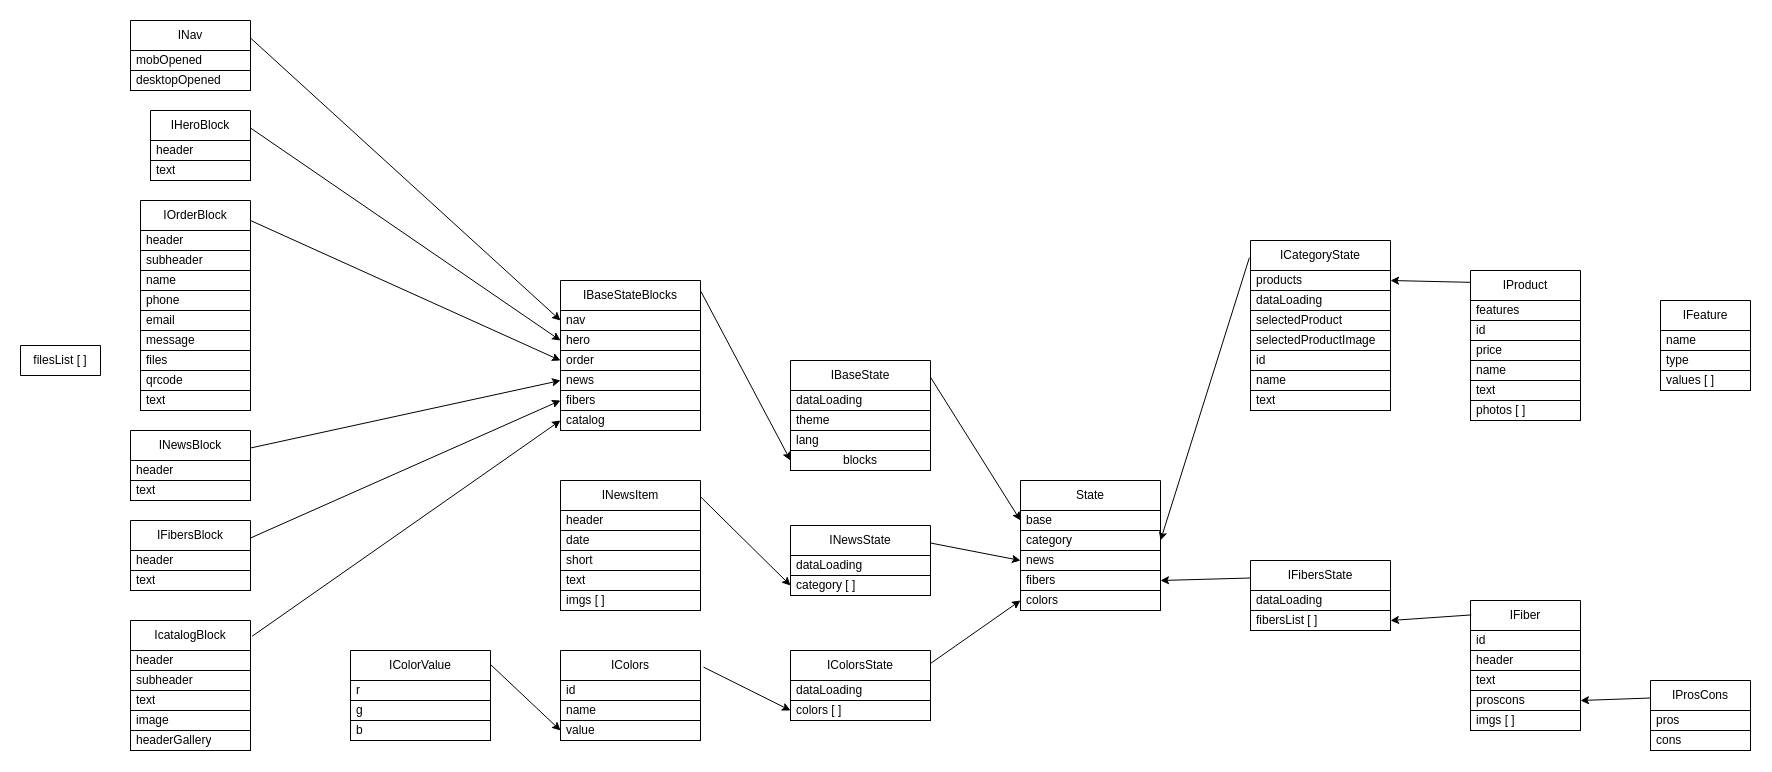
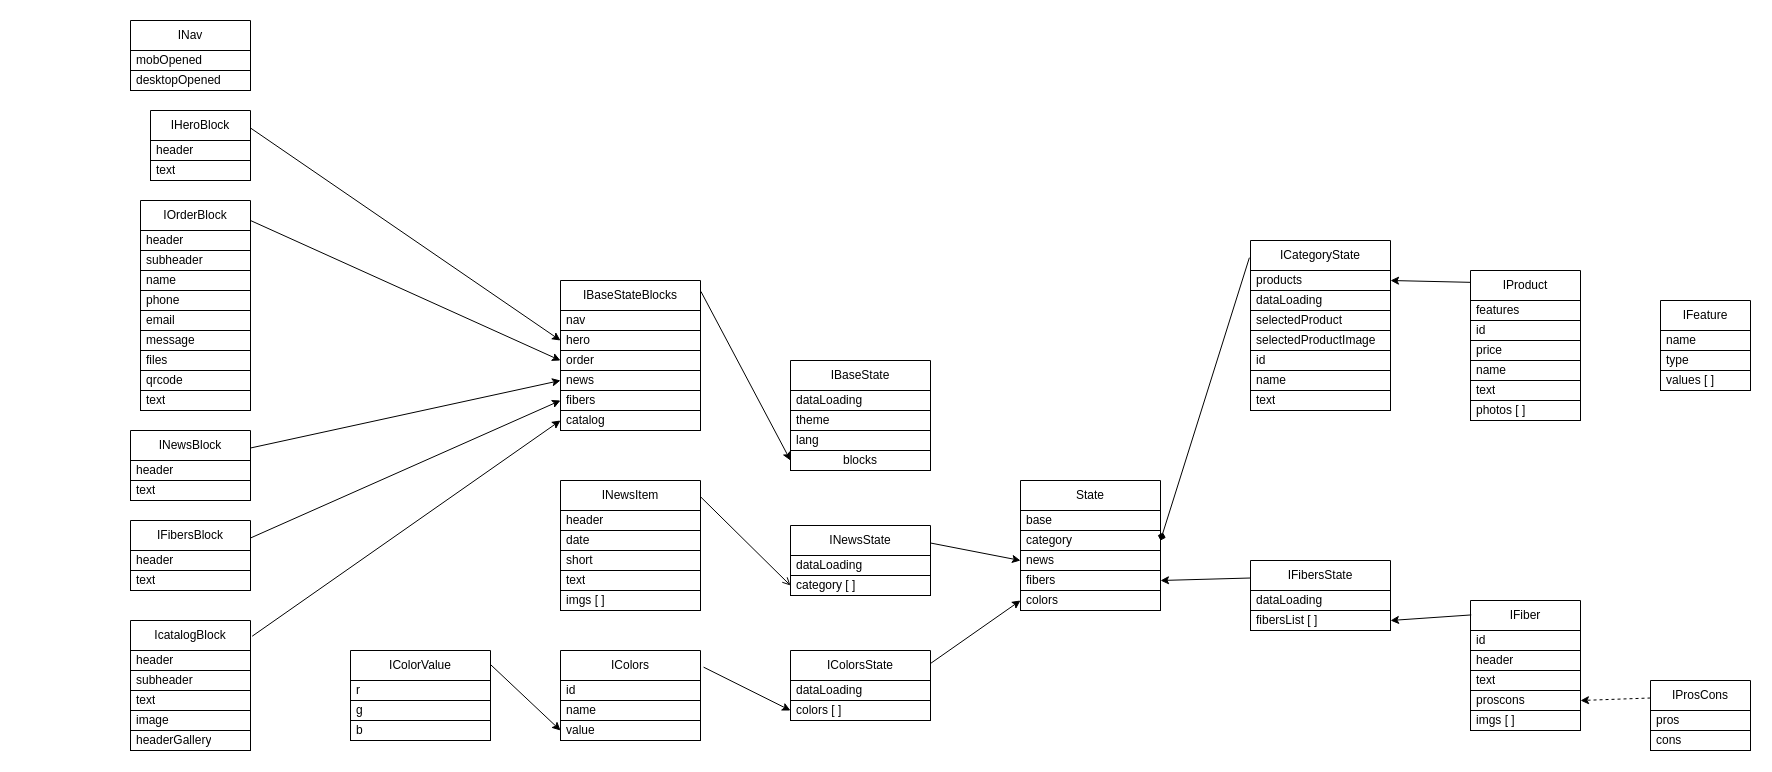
(403, 177) -> none
(61, 361) -> none
(973, 446) -> none
(1163, 533) -> (1163, 532)
(785, 580) -> (786, 581)
(1619, 699) -> (1619, 699)
